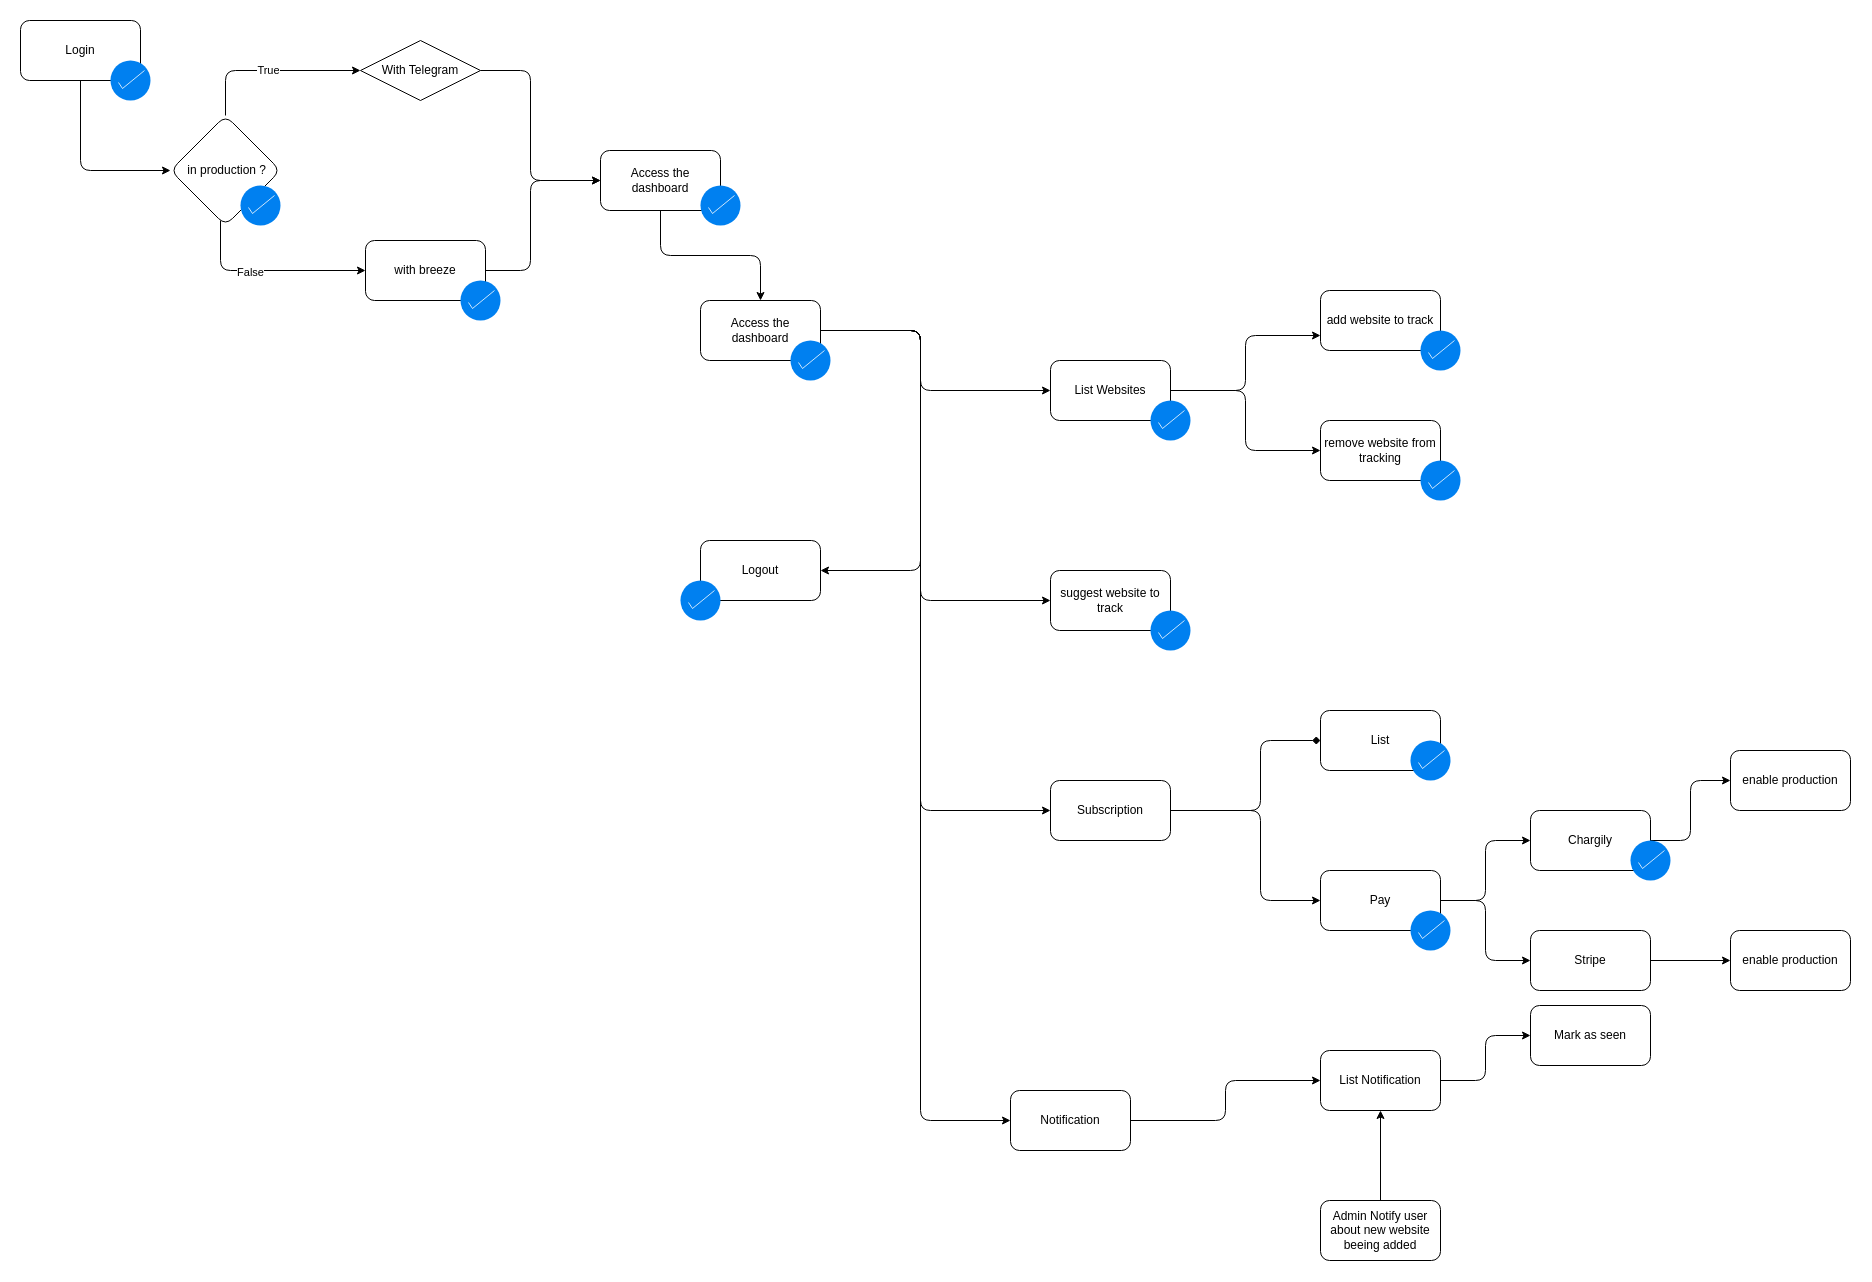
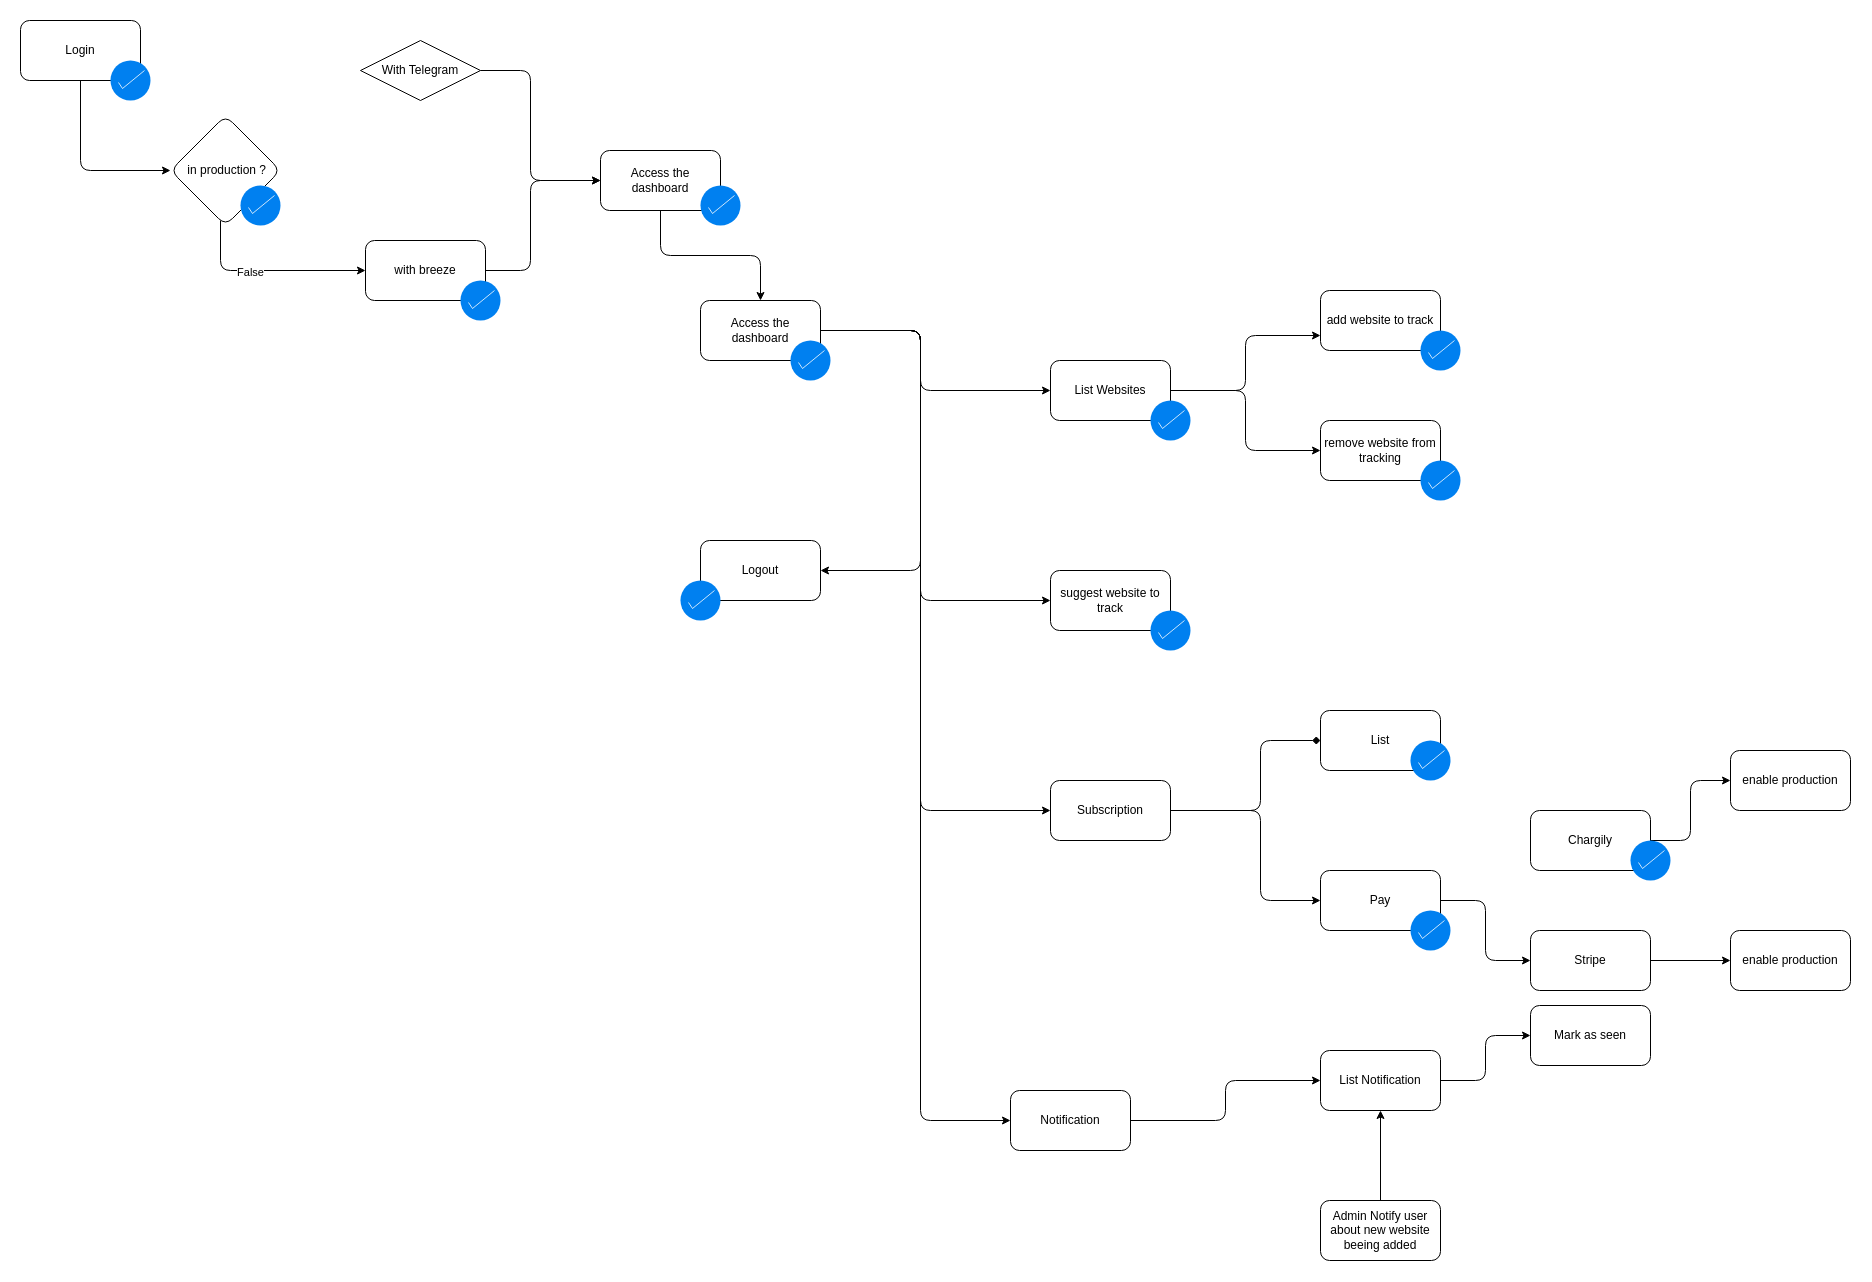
(272, 71) -> none
(1486, 855) -> none
